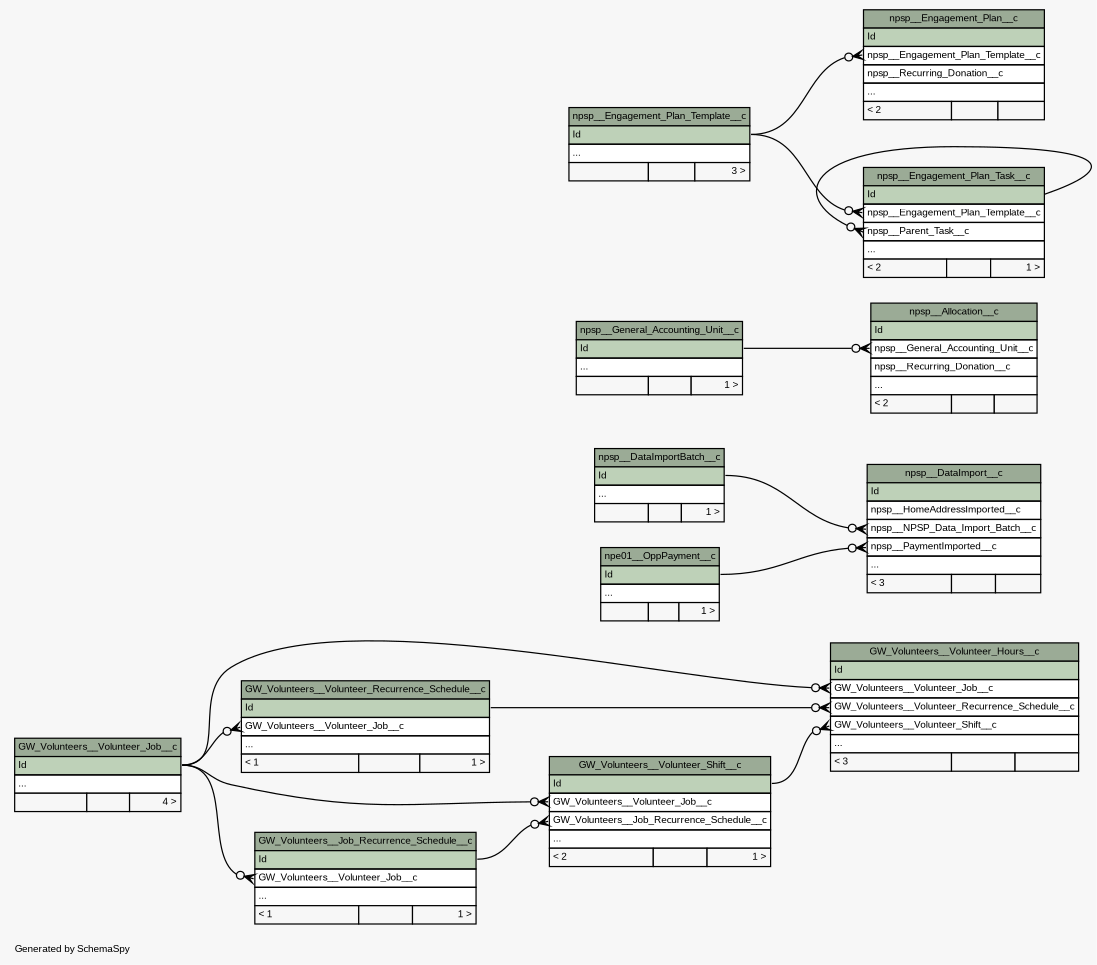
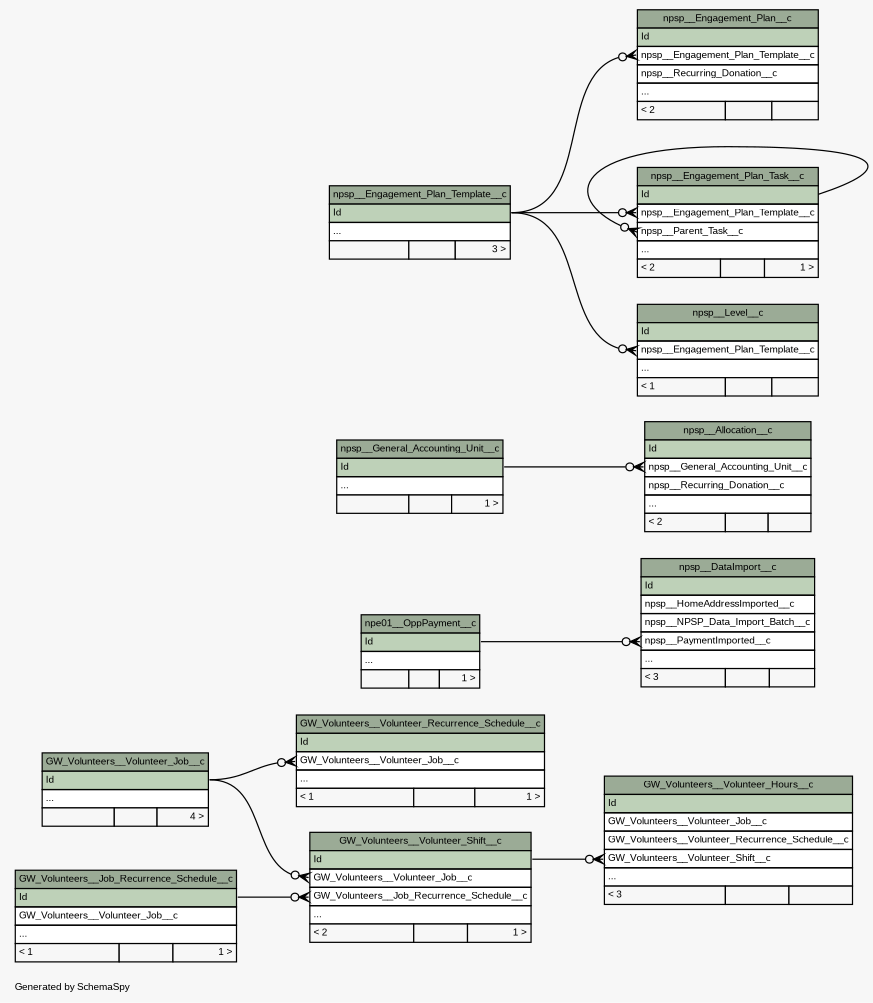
none -> (728, 350)
(659, 485) -> none
(461, 646) -> none
(651, 708) -> none
(217, 813) -> none
